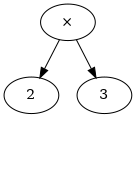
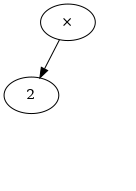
(104, 95) -> none
